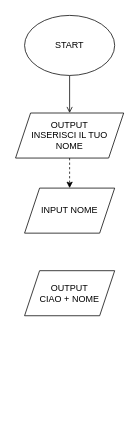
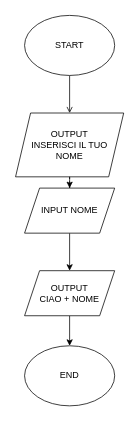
(69, 135) -> (69, 145)
none -> (69, 249)
none -> (69, 327)
none -> (69, 375)
